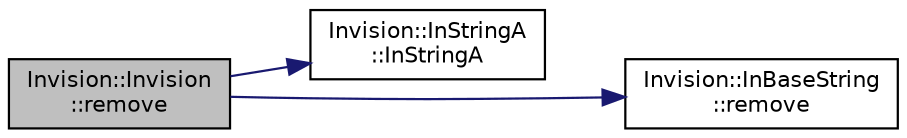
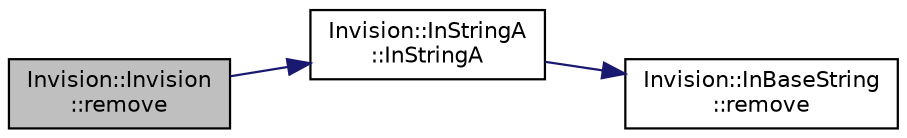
(416, 99) -> (574, 66)
